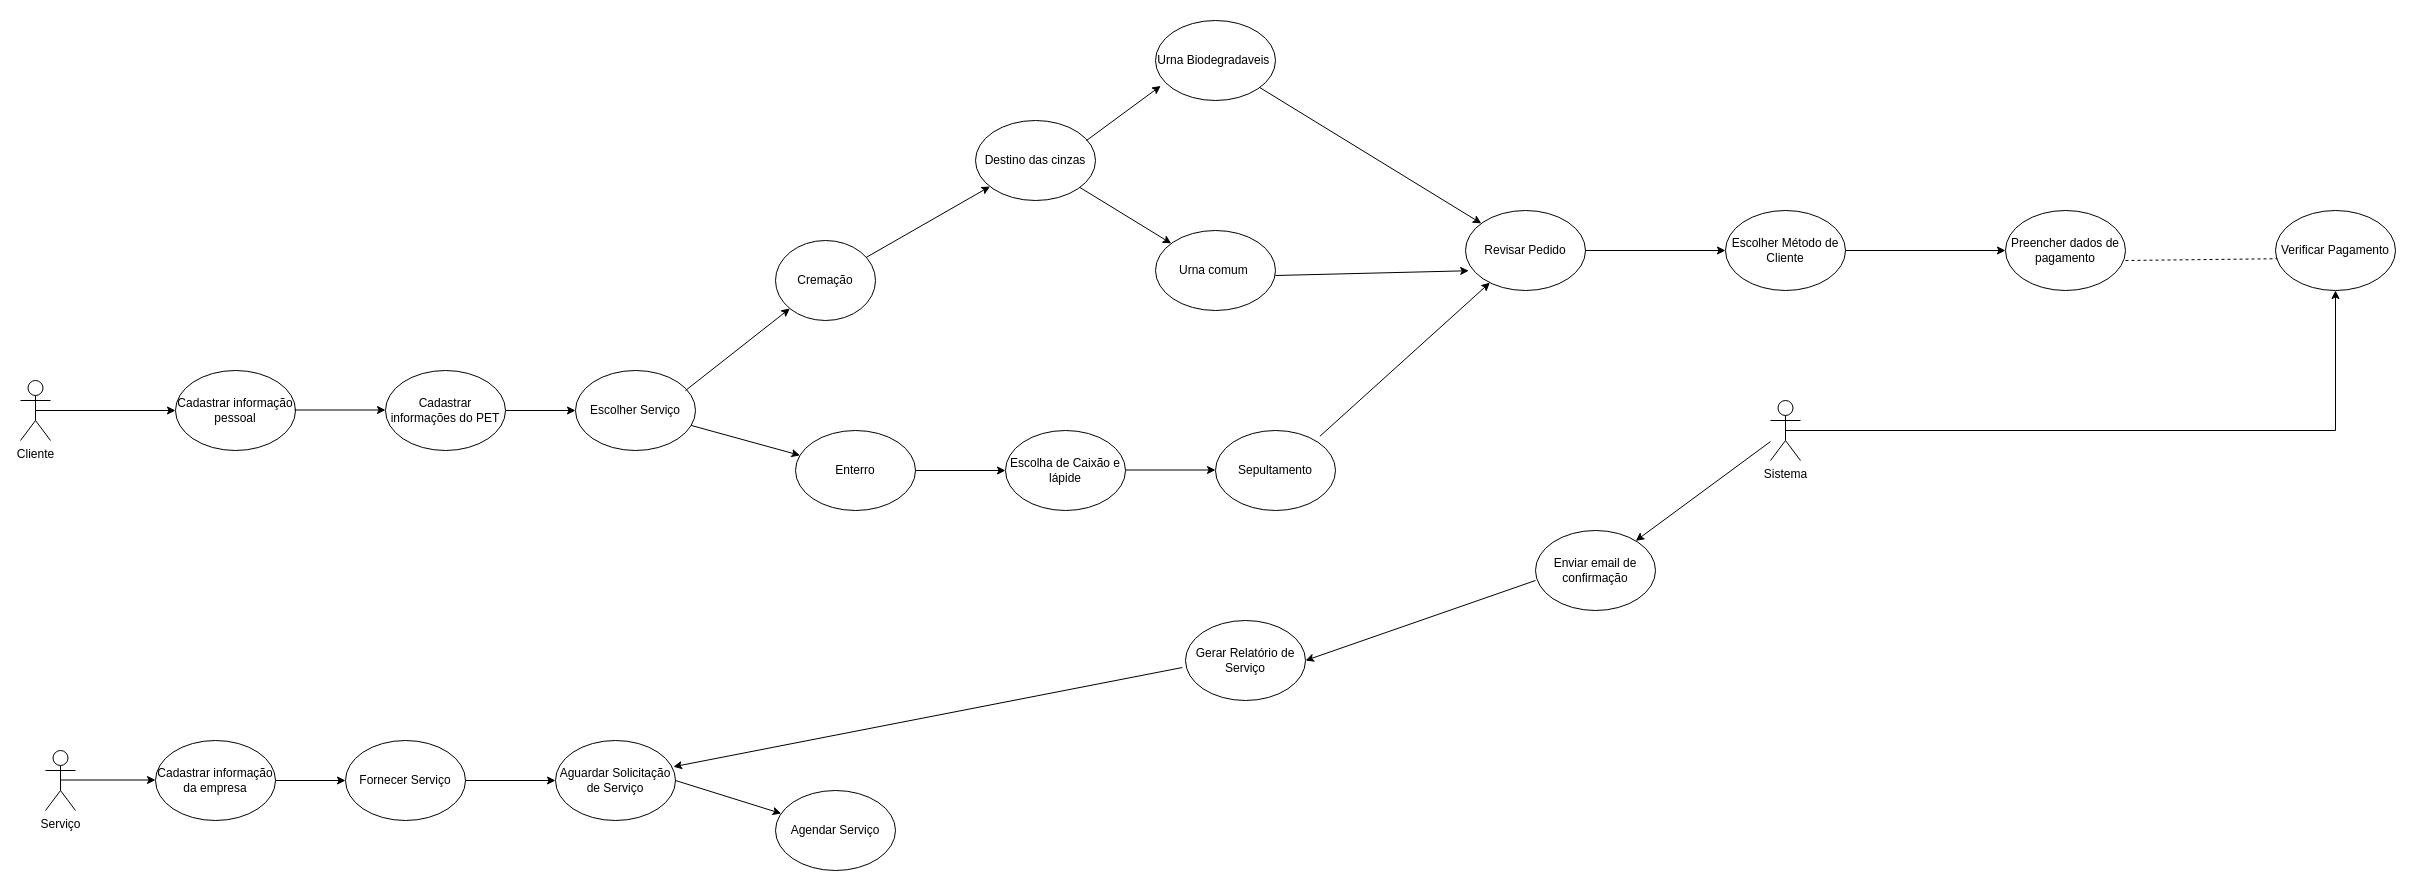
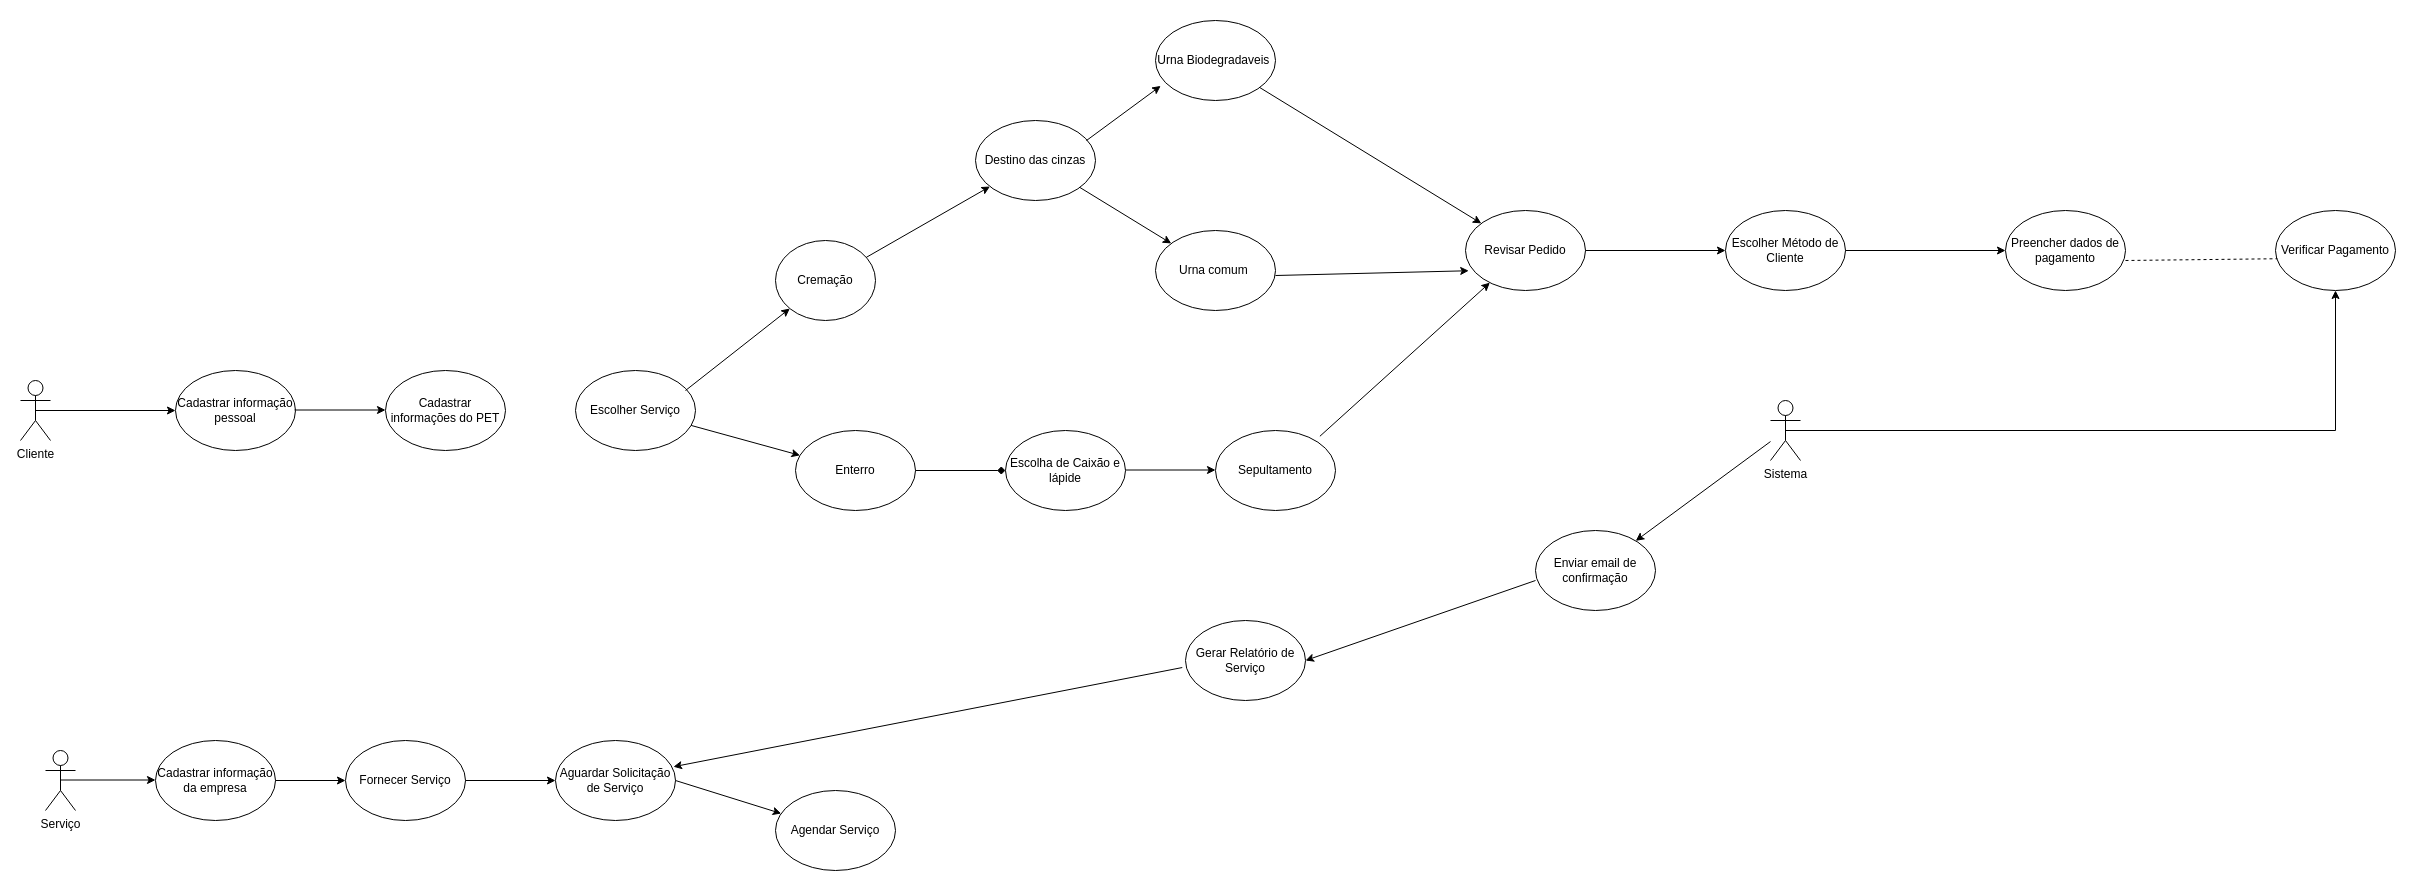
(537, 411) -> none
(997, 471) -> (997, 471)
